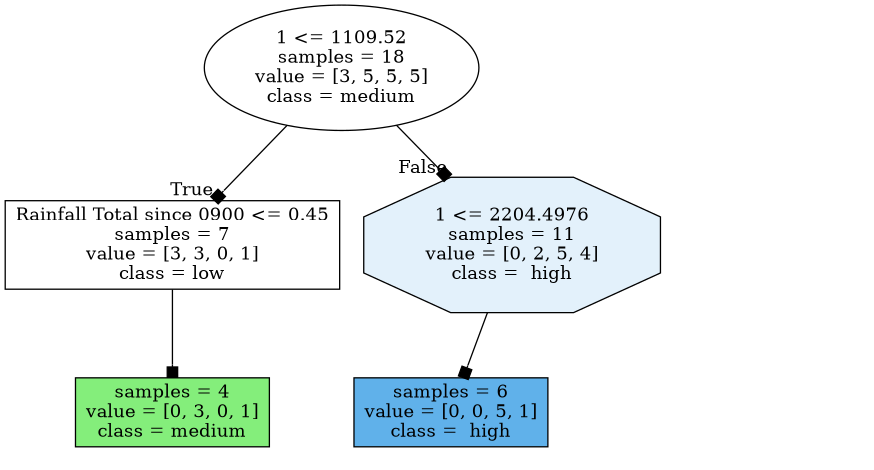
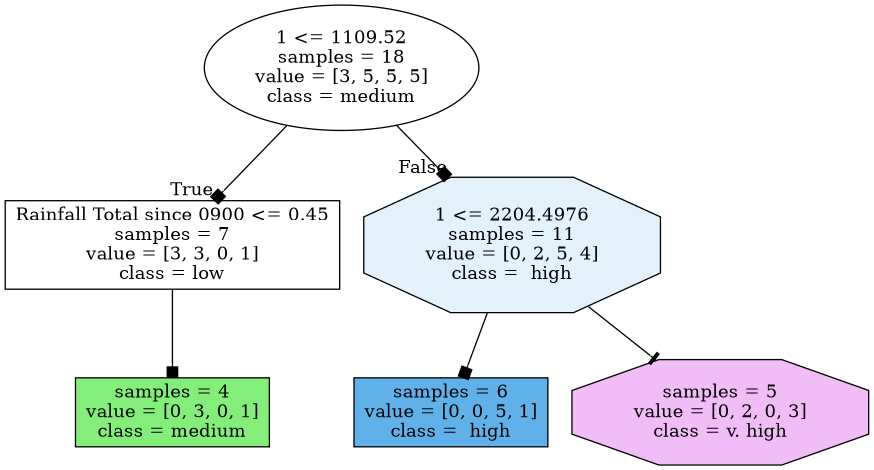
none -> (720, 412)
